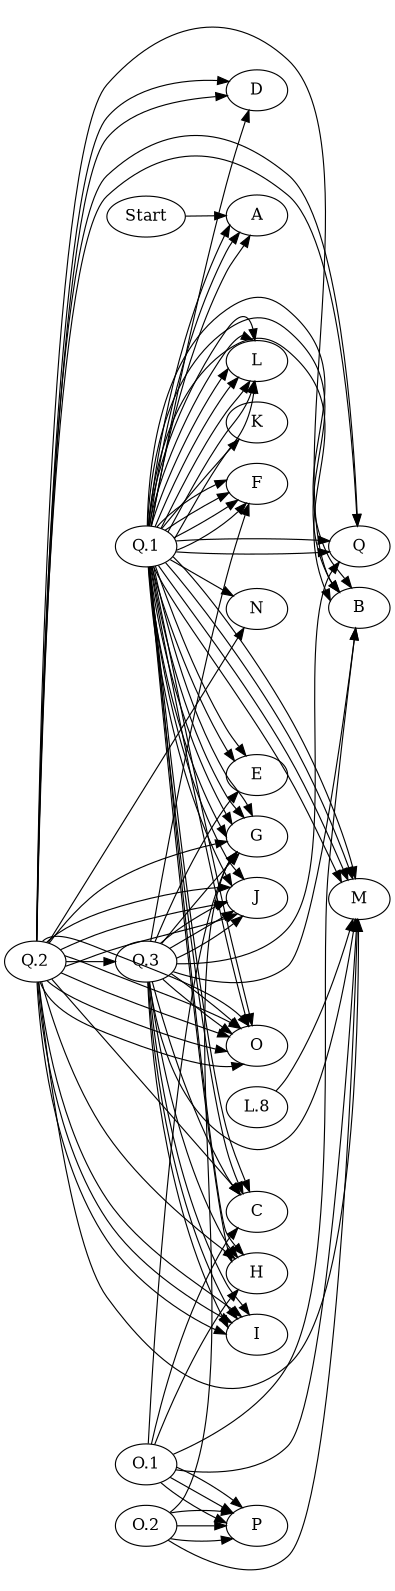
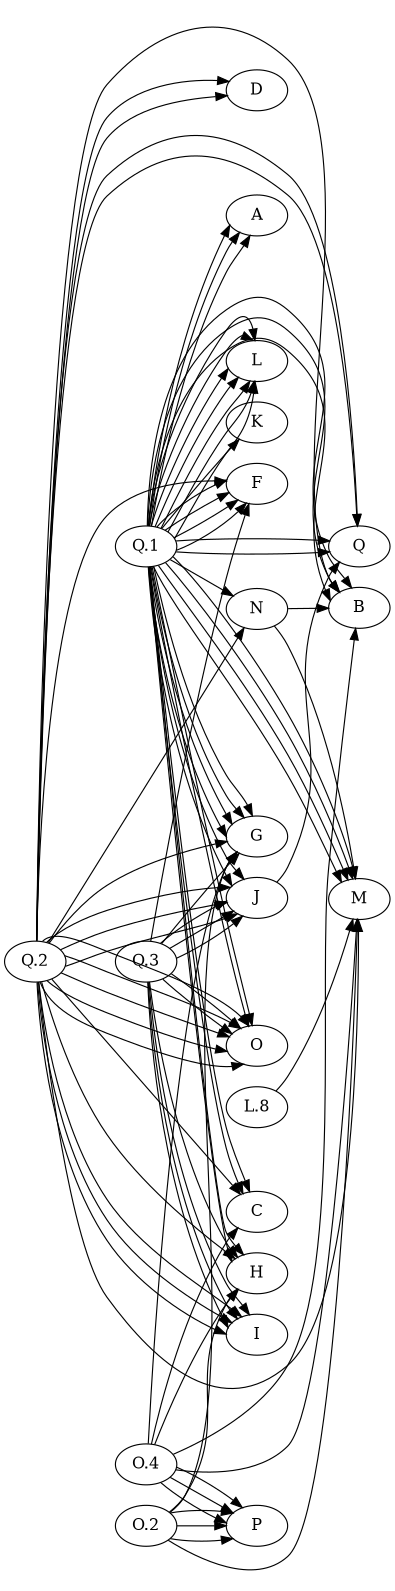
(146, 217) -> none
(209, 252) -> none
(257, 775) -> none
(312, 847) -> (309, 728)
(319, 864) -> (303, 609)
(85, 962) -> (58, 666)
(171, 1045) -> none
(277, 1145) -> (325, 743)
none -> (208, 1408)
(146, 1464) -> (146, 1464)
